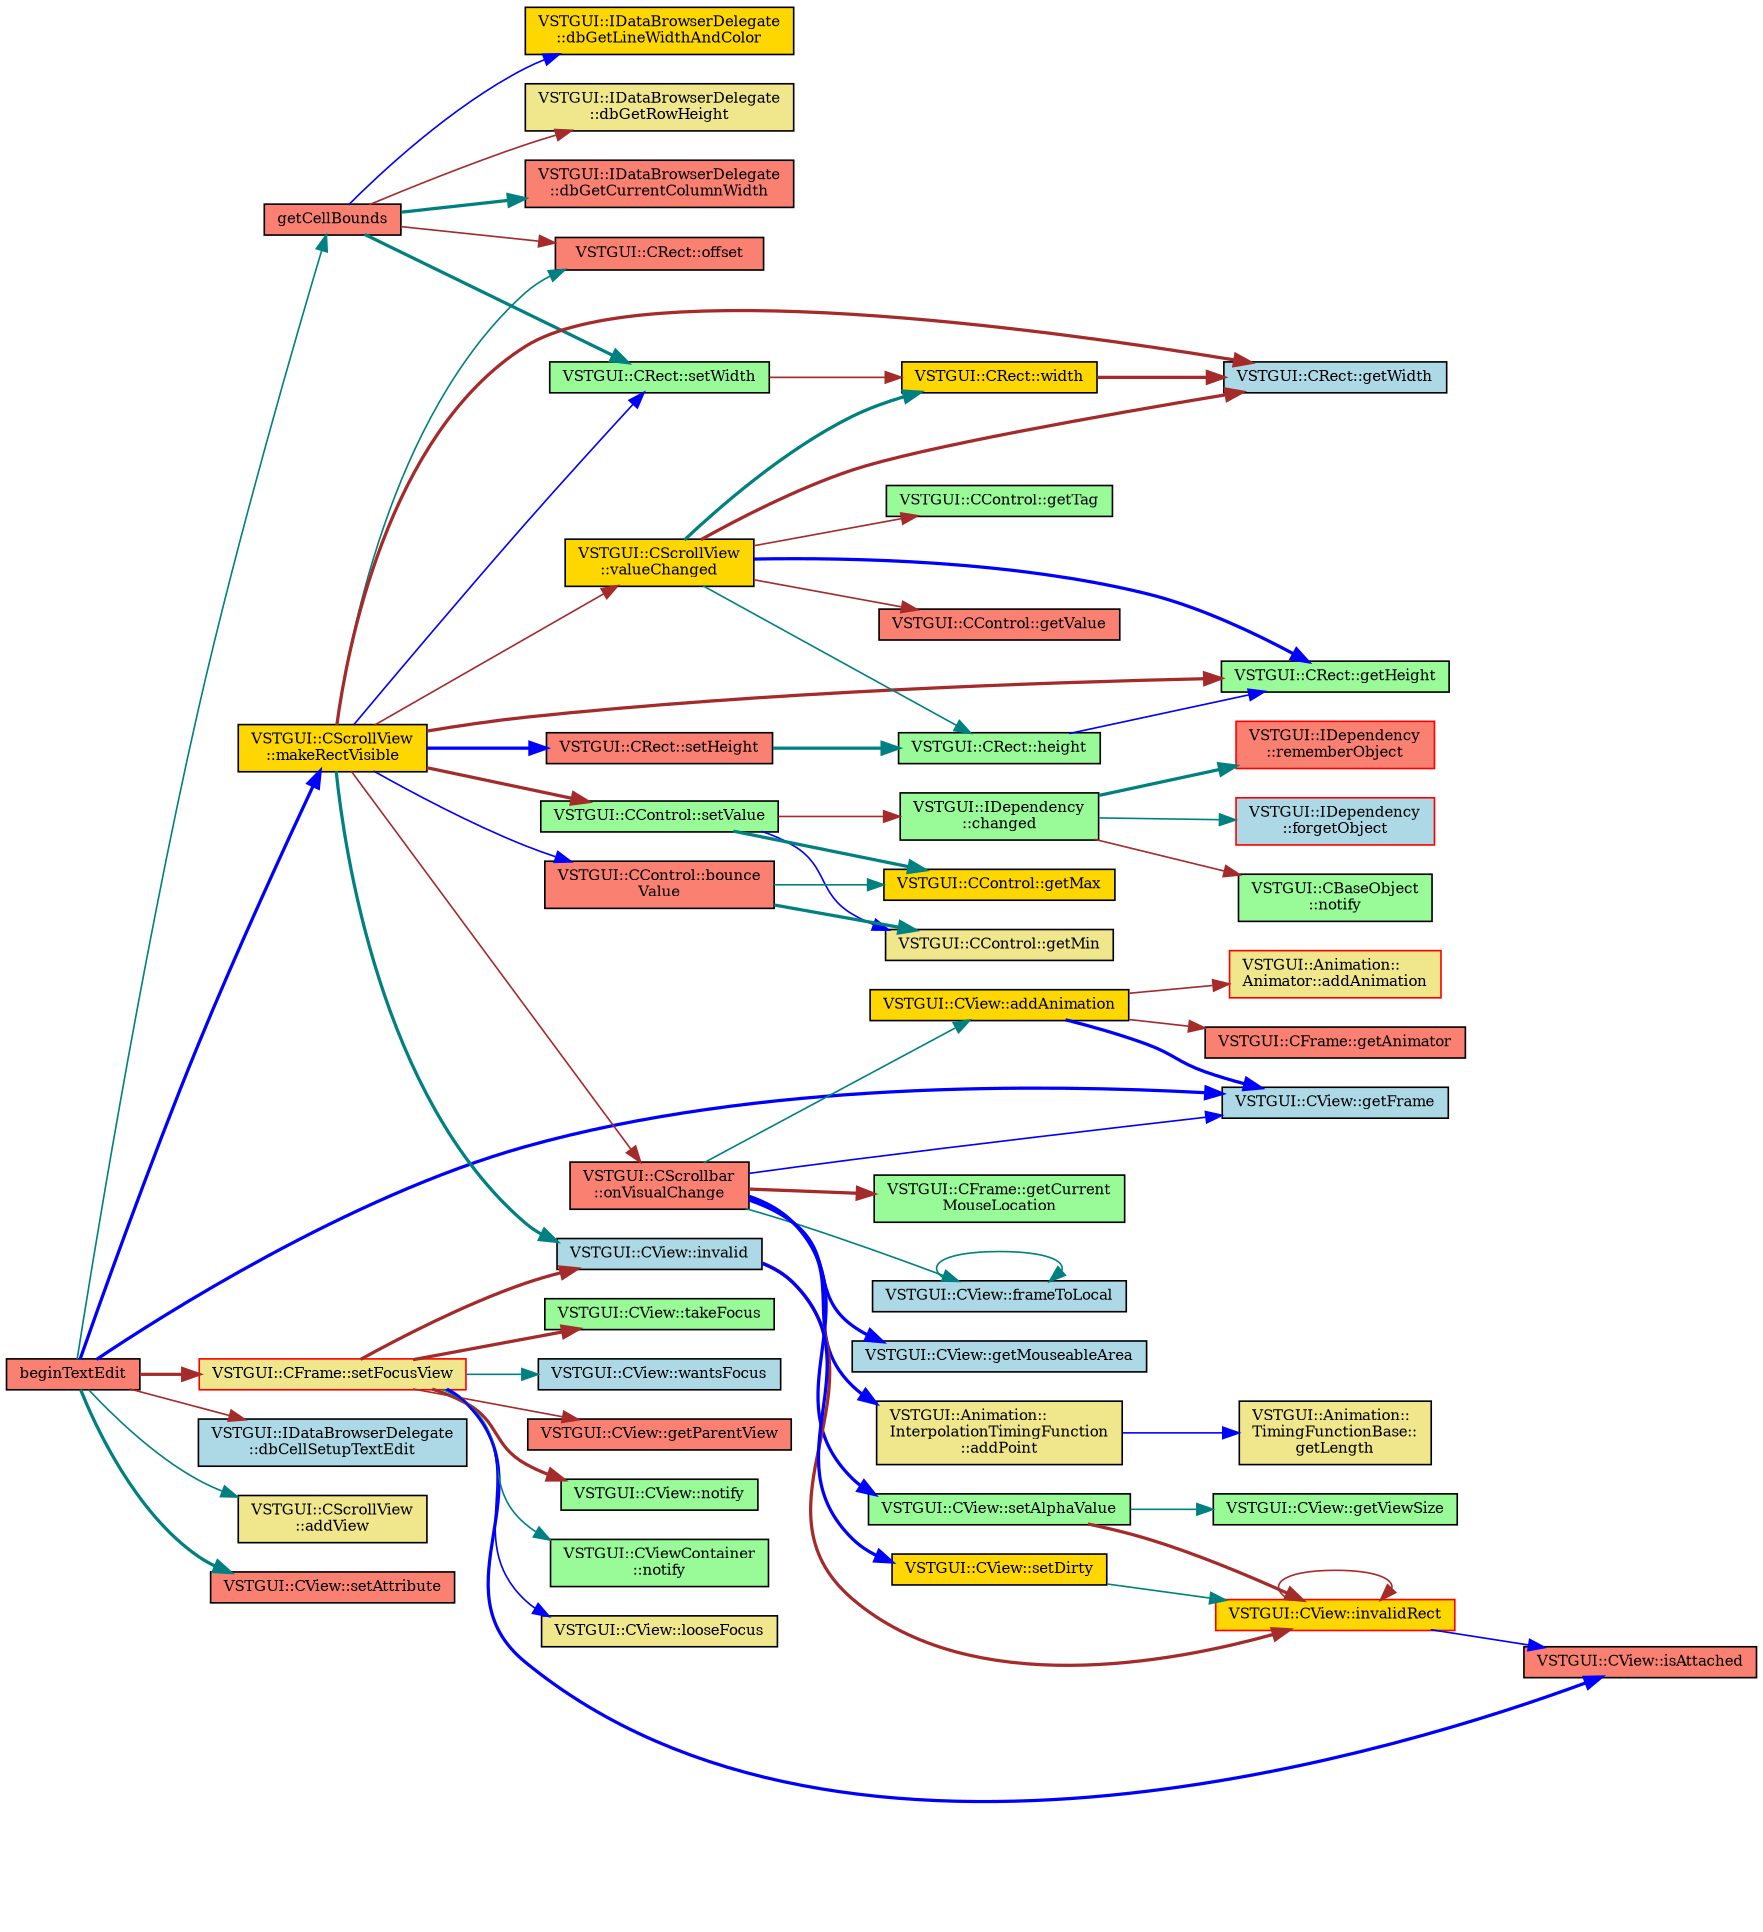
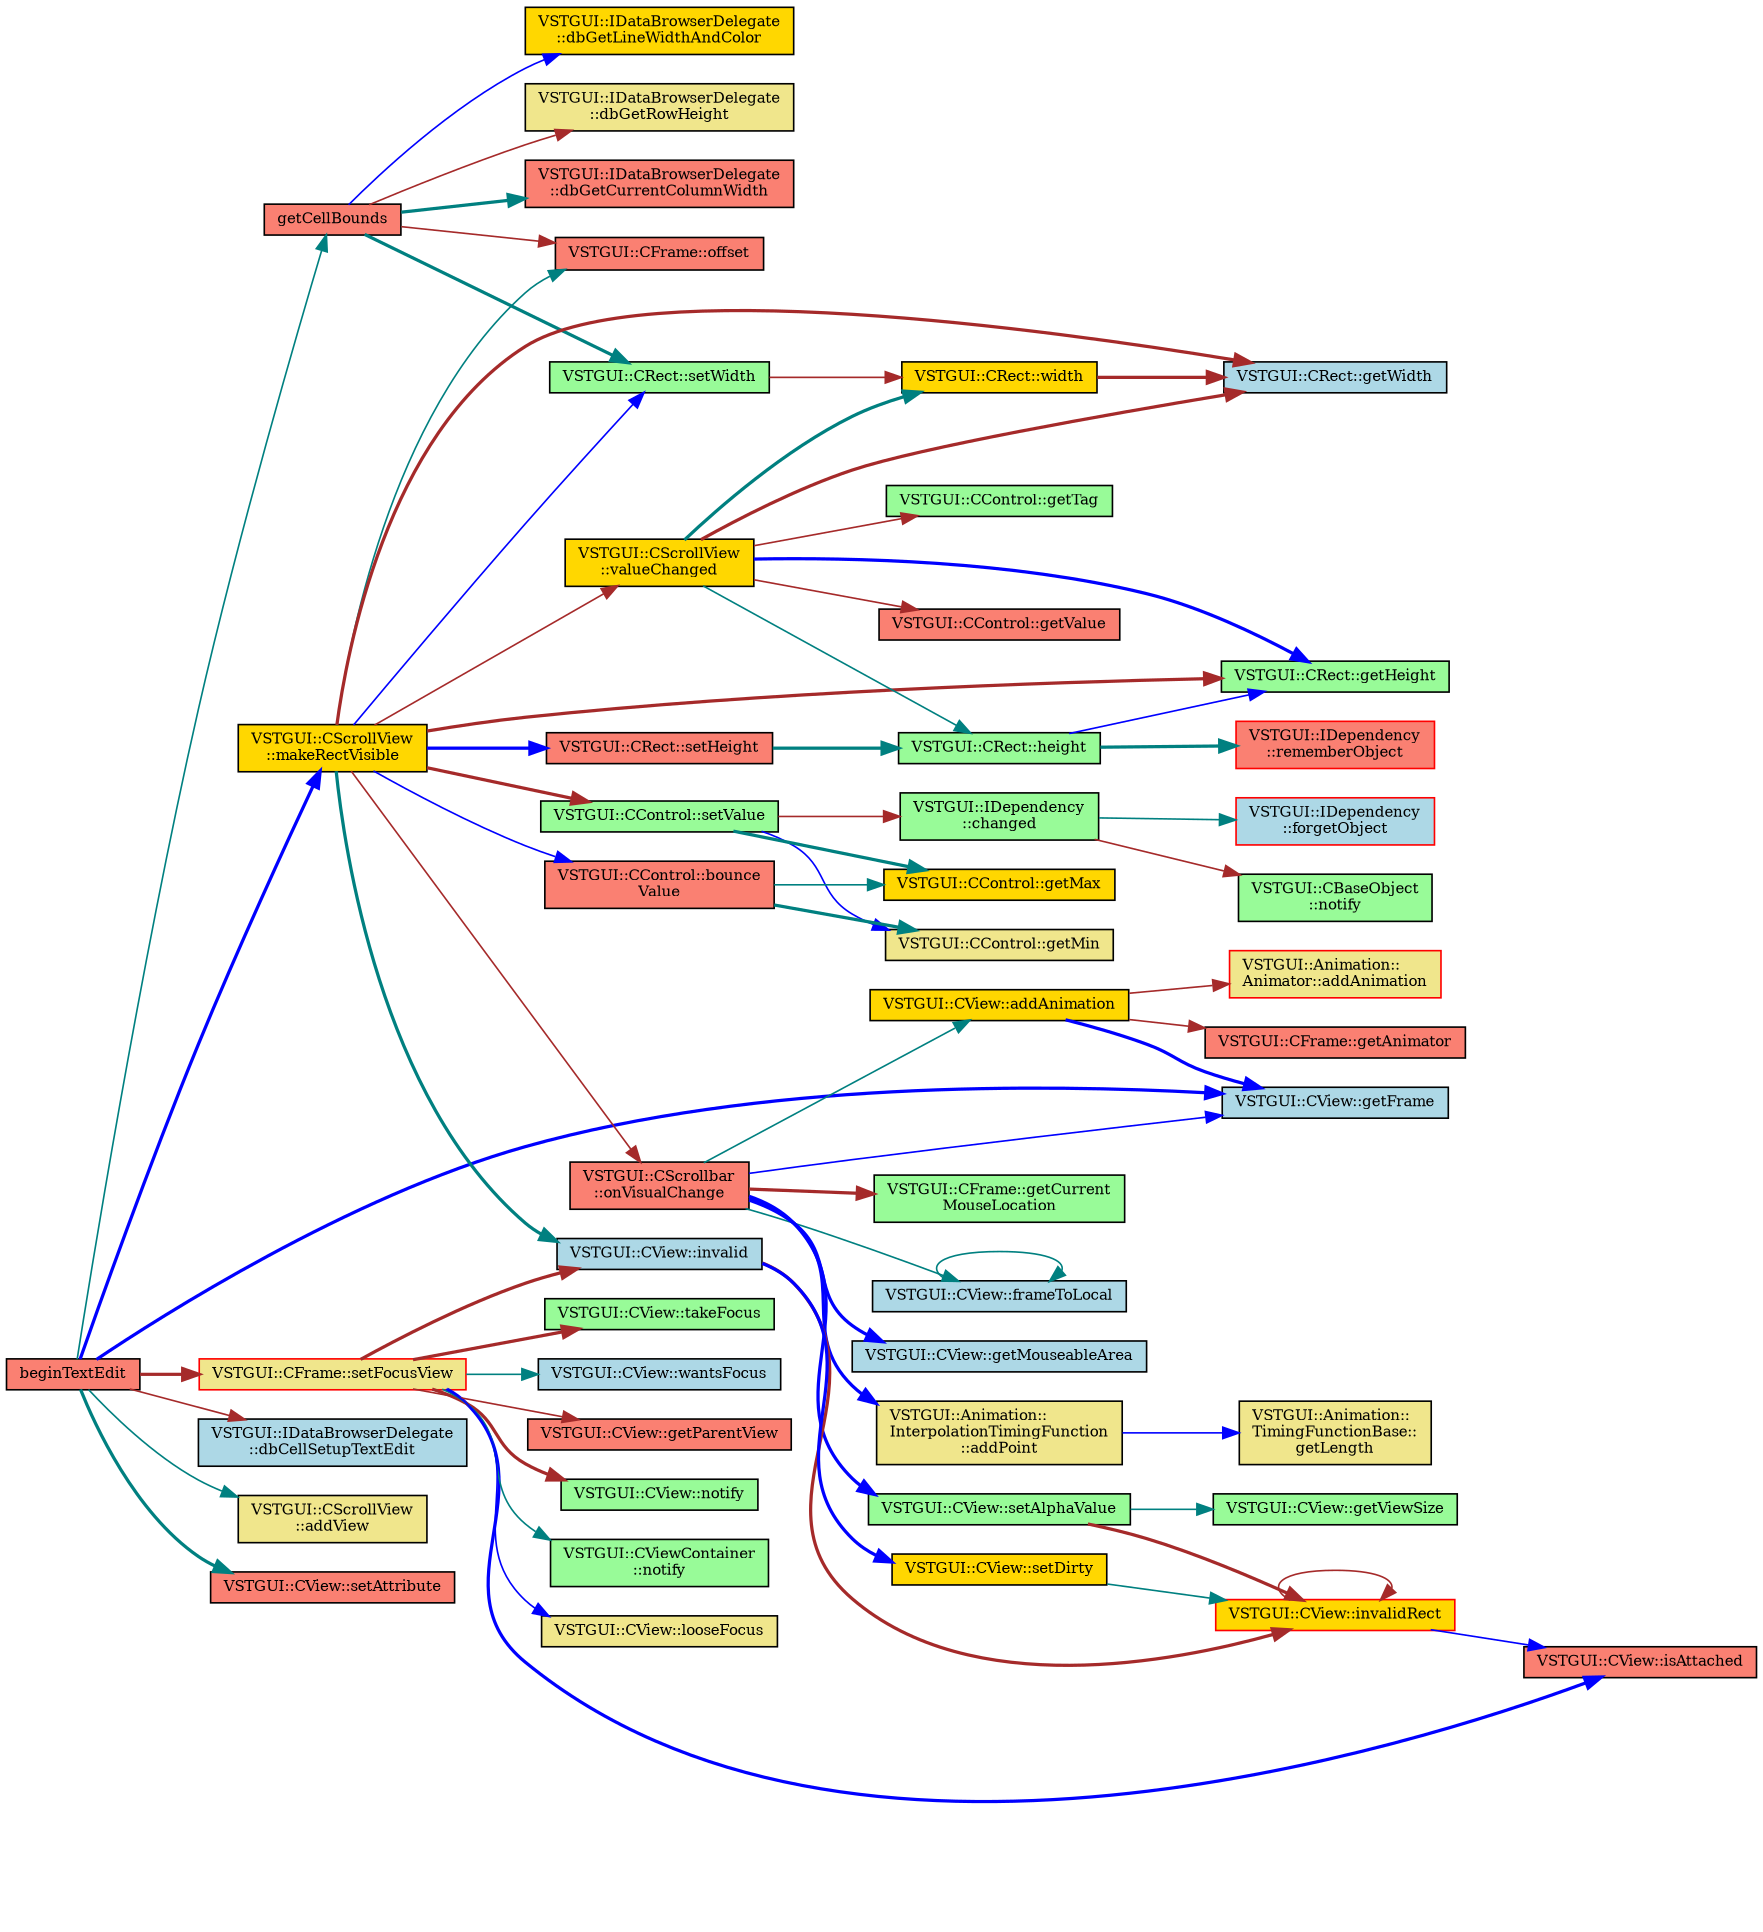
(660, 254) -> (660, 254)
(1159, 782) -> (1160, 747)
